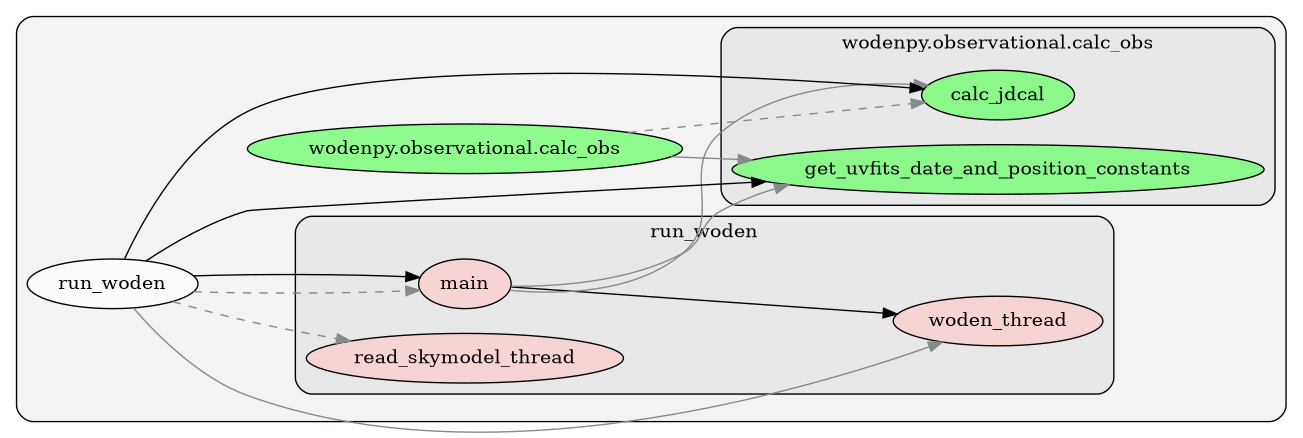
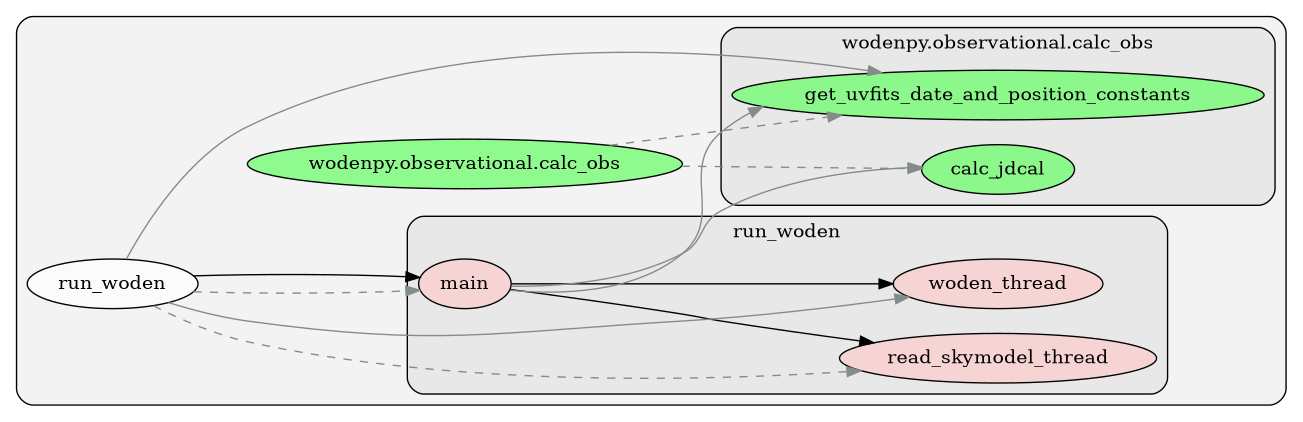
(479, 75) -> none
(694, 158) -> (708, 133)
(443, 199) -> (463, 65)
none -> (668, 312)
